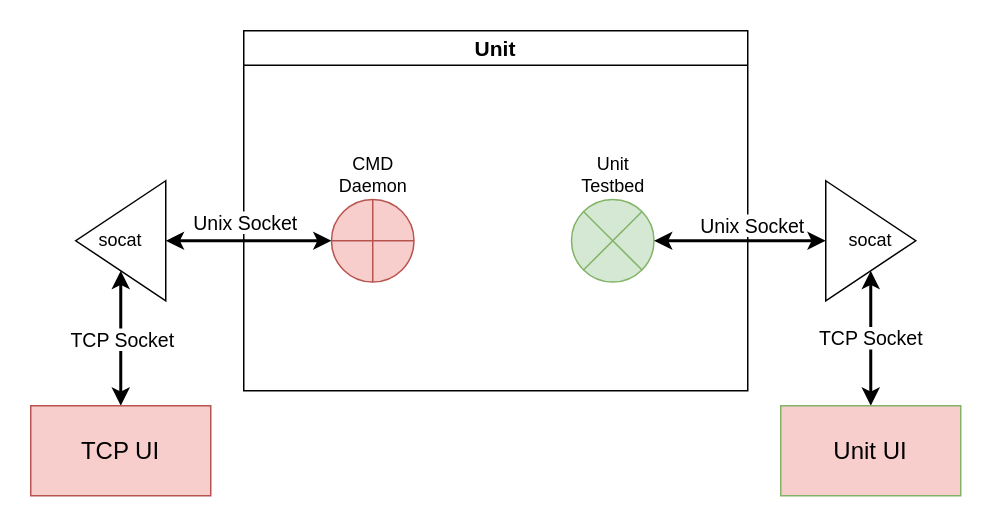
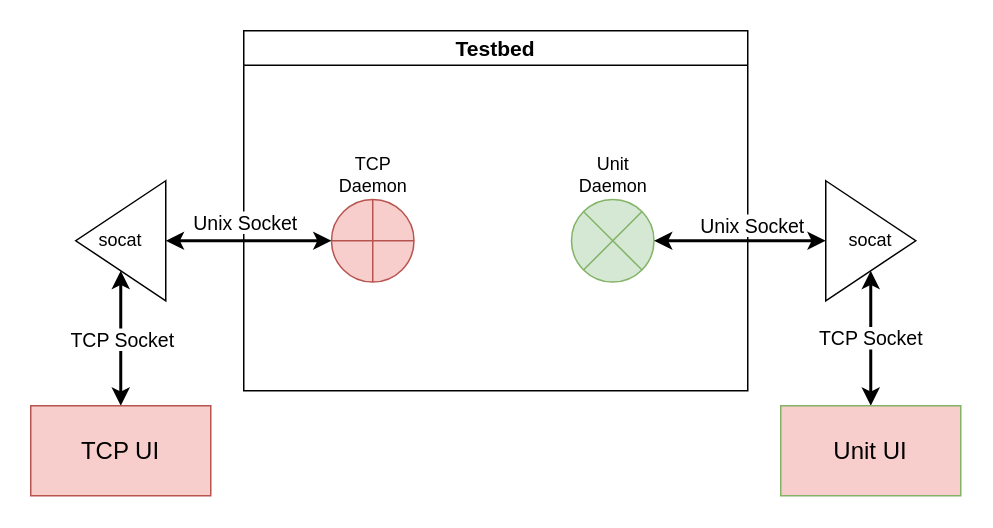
(495, 49) -> (495, 49)
(374, 174) -> (374, 174)
(614, 174) -> (614, 174)
